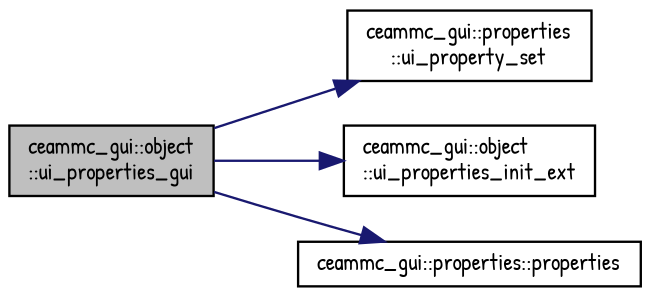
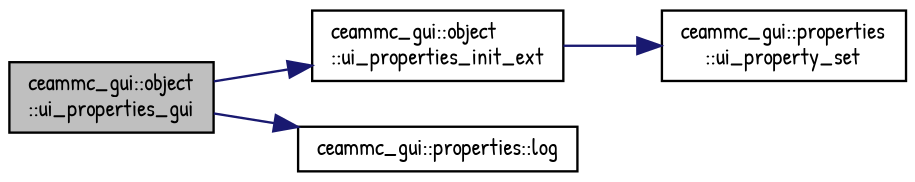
(275, 108) -> (600, 46)
(469, 264) -> (438, 149)
